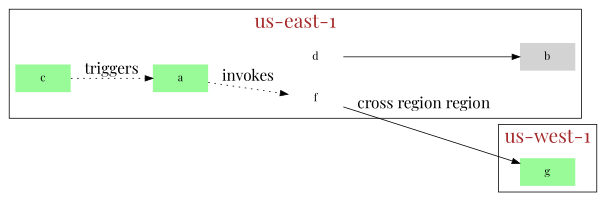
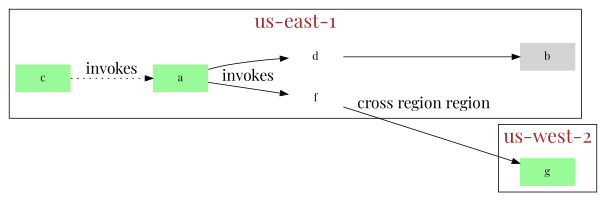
none -> (244, 62)
(112, 70) -> (112, 70)
(244, 88) -> (244, 88)
(548, 138) -> (548, 138)
